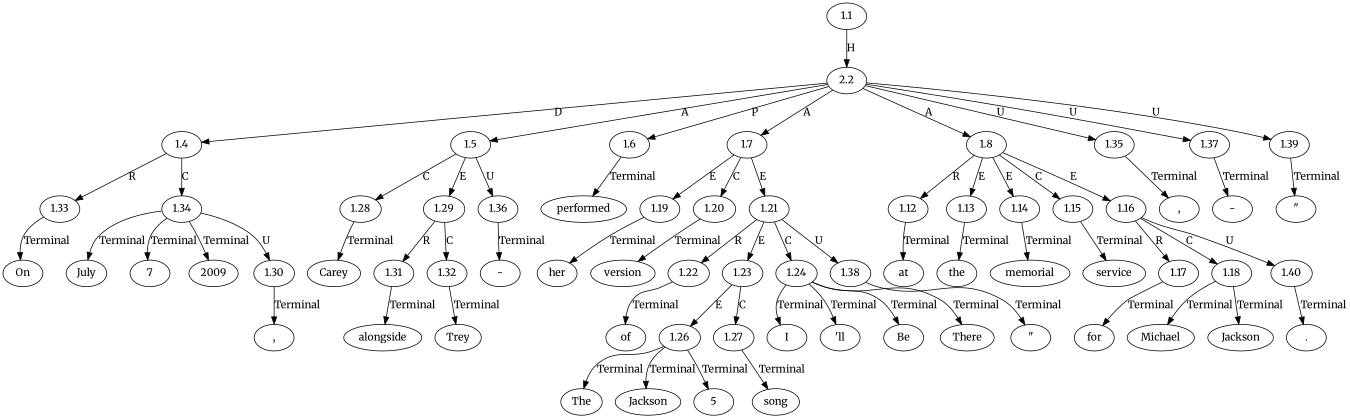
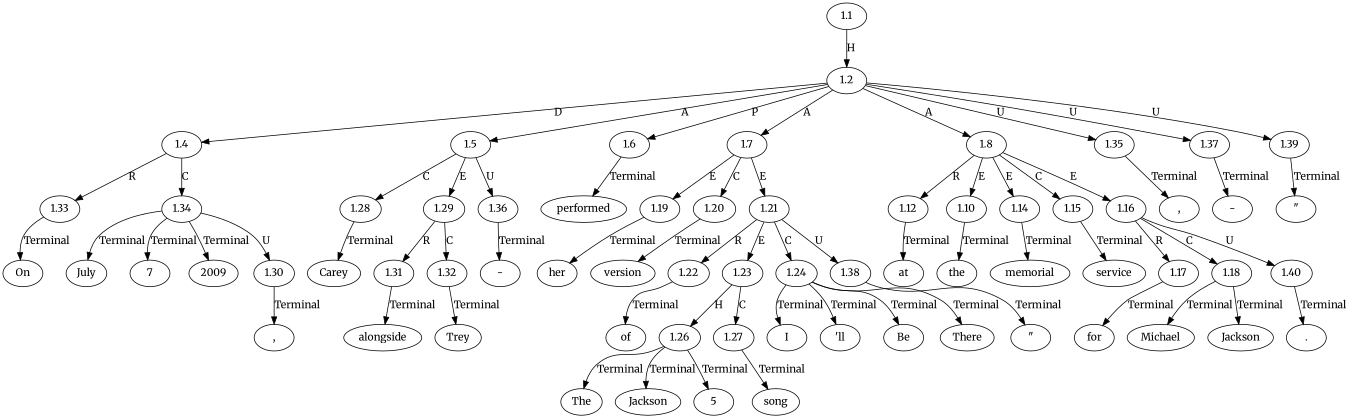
(847, 81) -> (847, 81)
(966, 209) -> (966, 209)
(719, 306) -> (719, 306)
